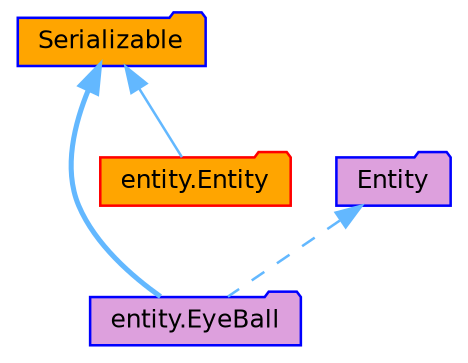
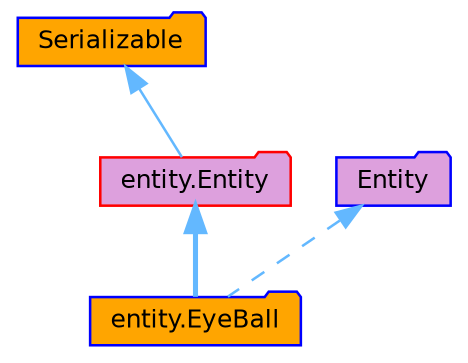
(195, 182) -> (195, 182)
(80, 208) -> (195, 264)
(195, 321) -> (195, 321)
